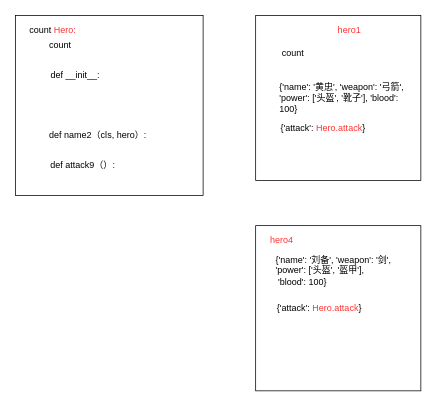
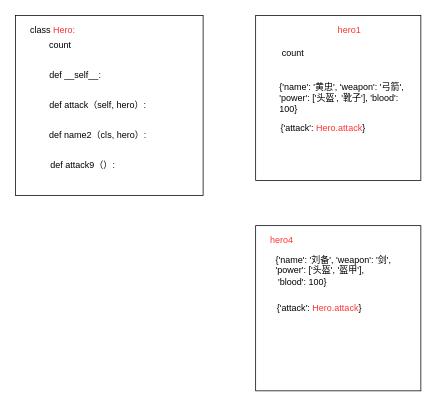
(53, 30) -> (53, 30)
(75, 75) -> (75, 75)
none -> (98, 105)
